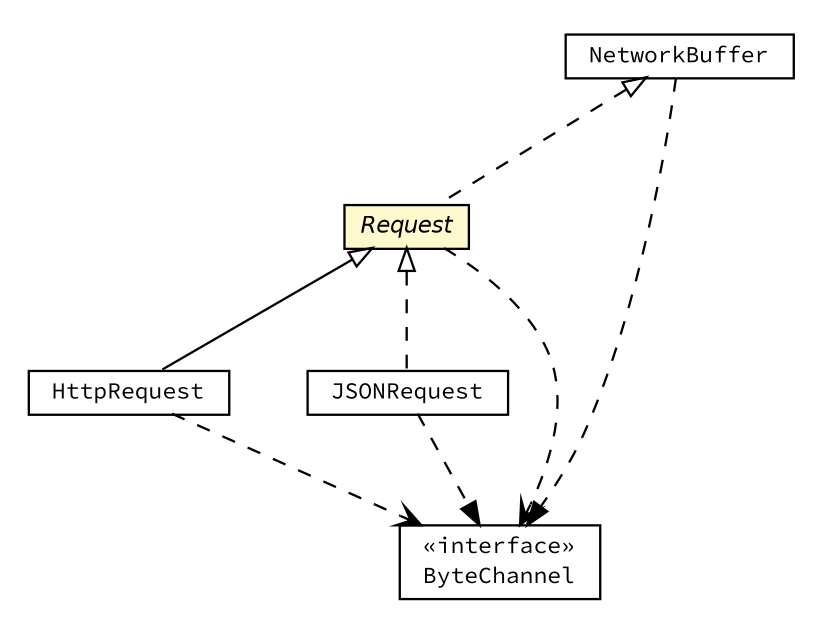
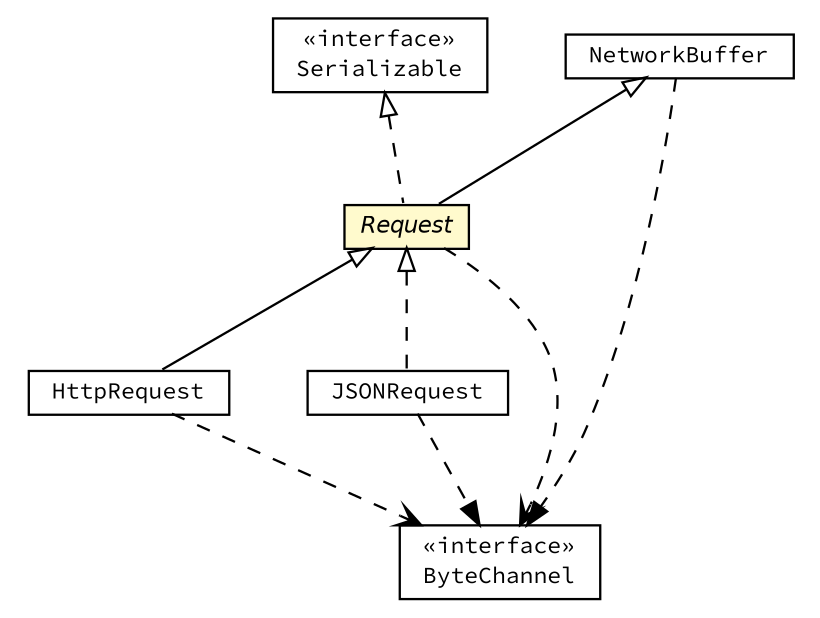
none -> (379, 55)
(532, 147) -> (532, 147)
